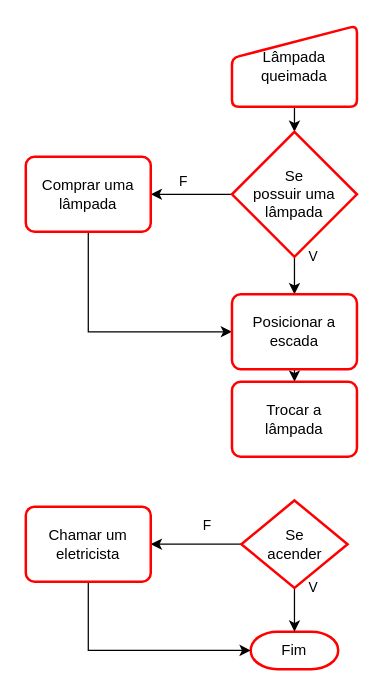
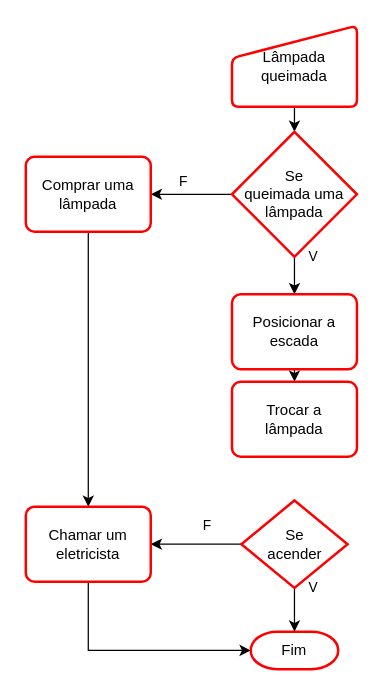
(294, 194) -> (294, 194)
(155, 332) -> (88, 414)
